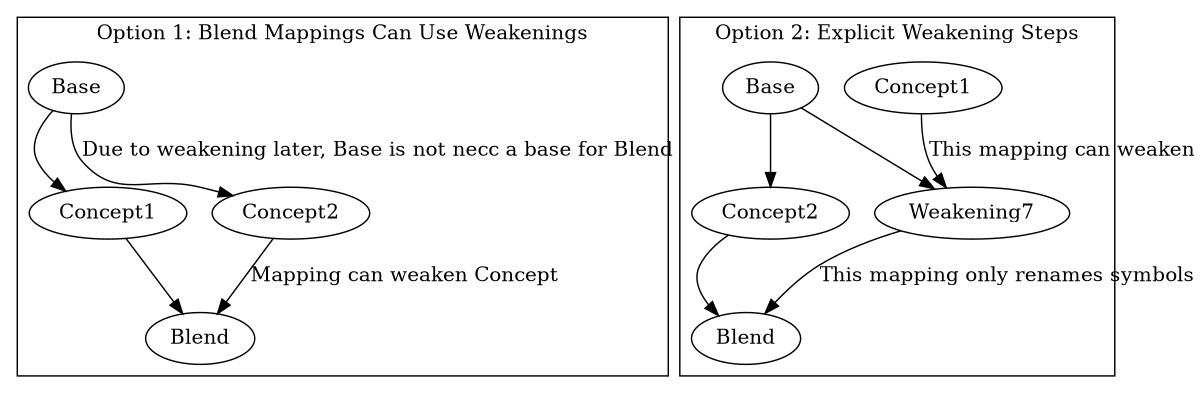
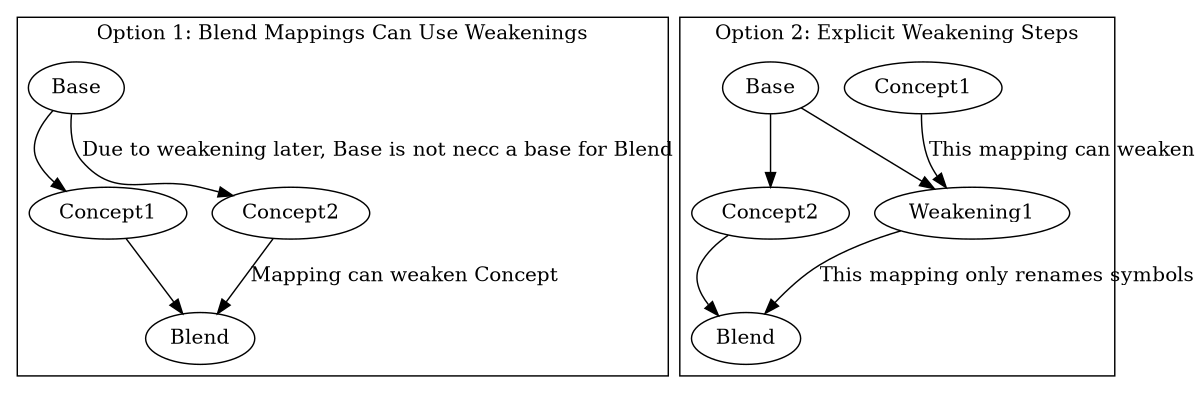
(972, 213) -> (972, 213)
